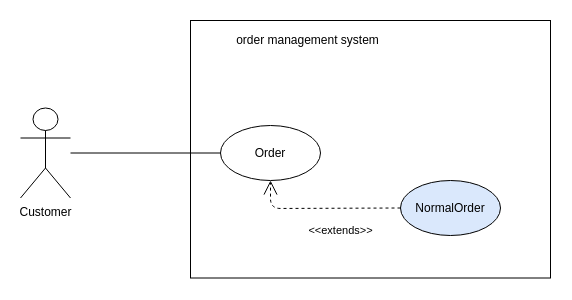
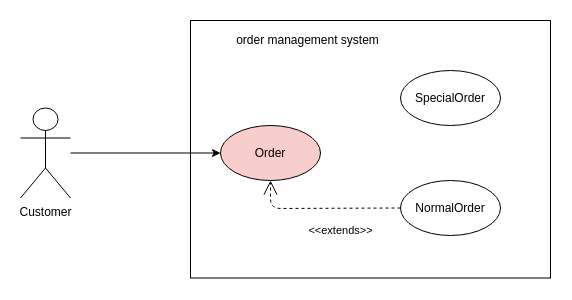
none -> (451, 98)
(214, 153) -> (212, 153)
(271, 153) -> (271, 153)
(451, 208) -> (451, 208)
